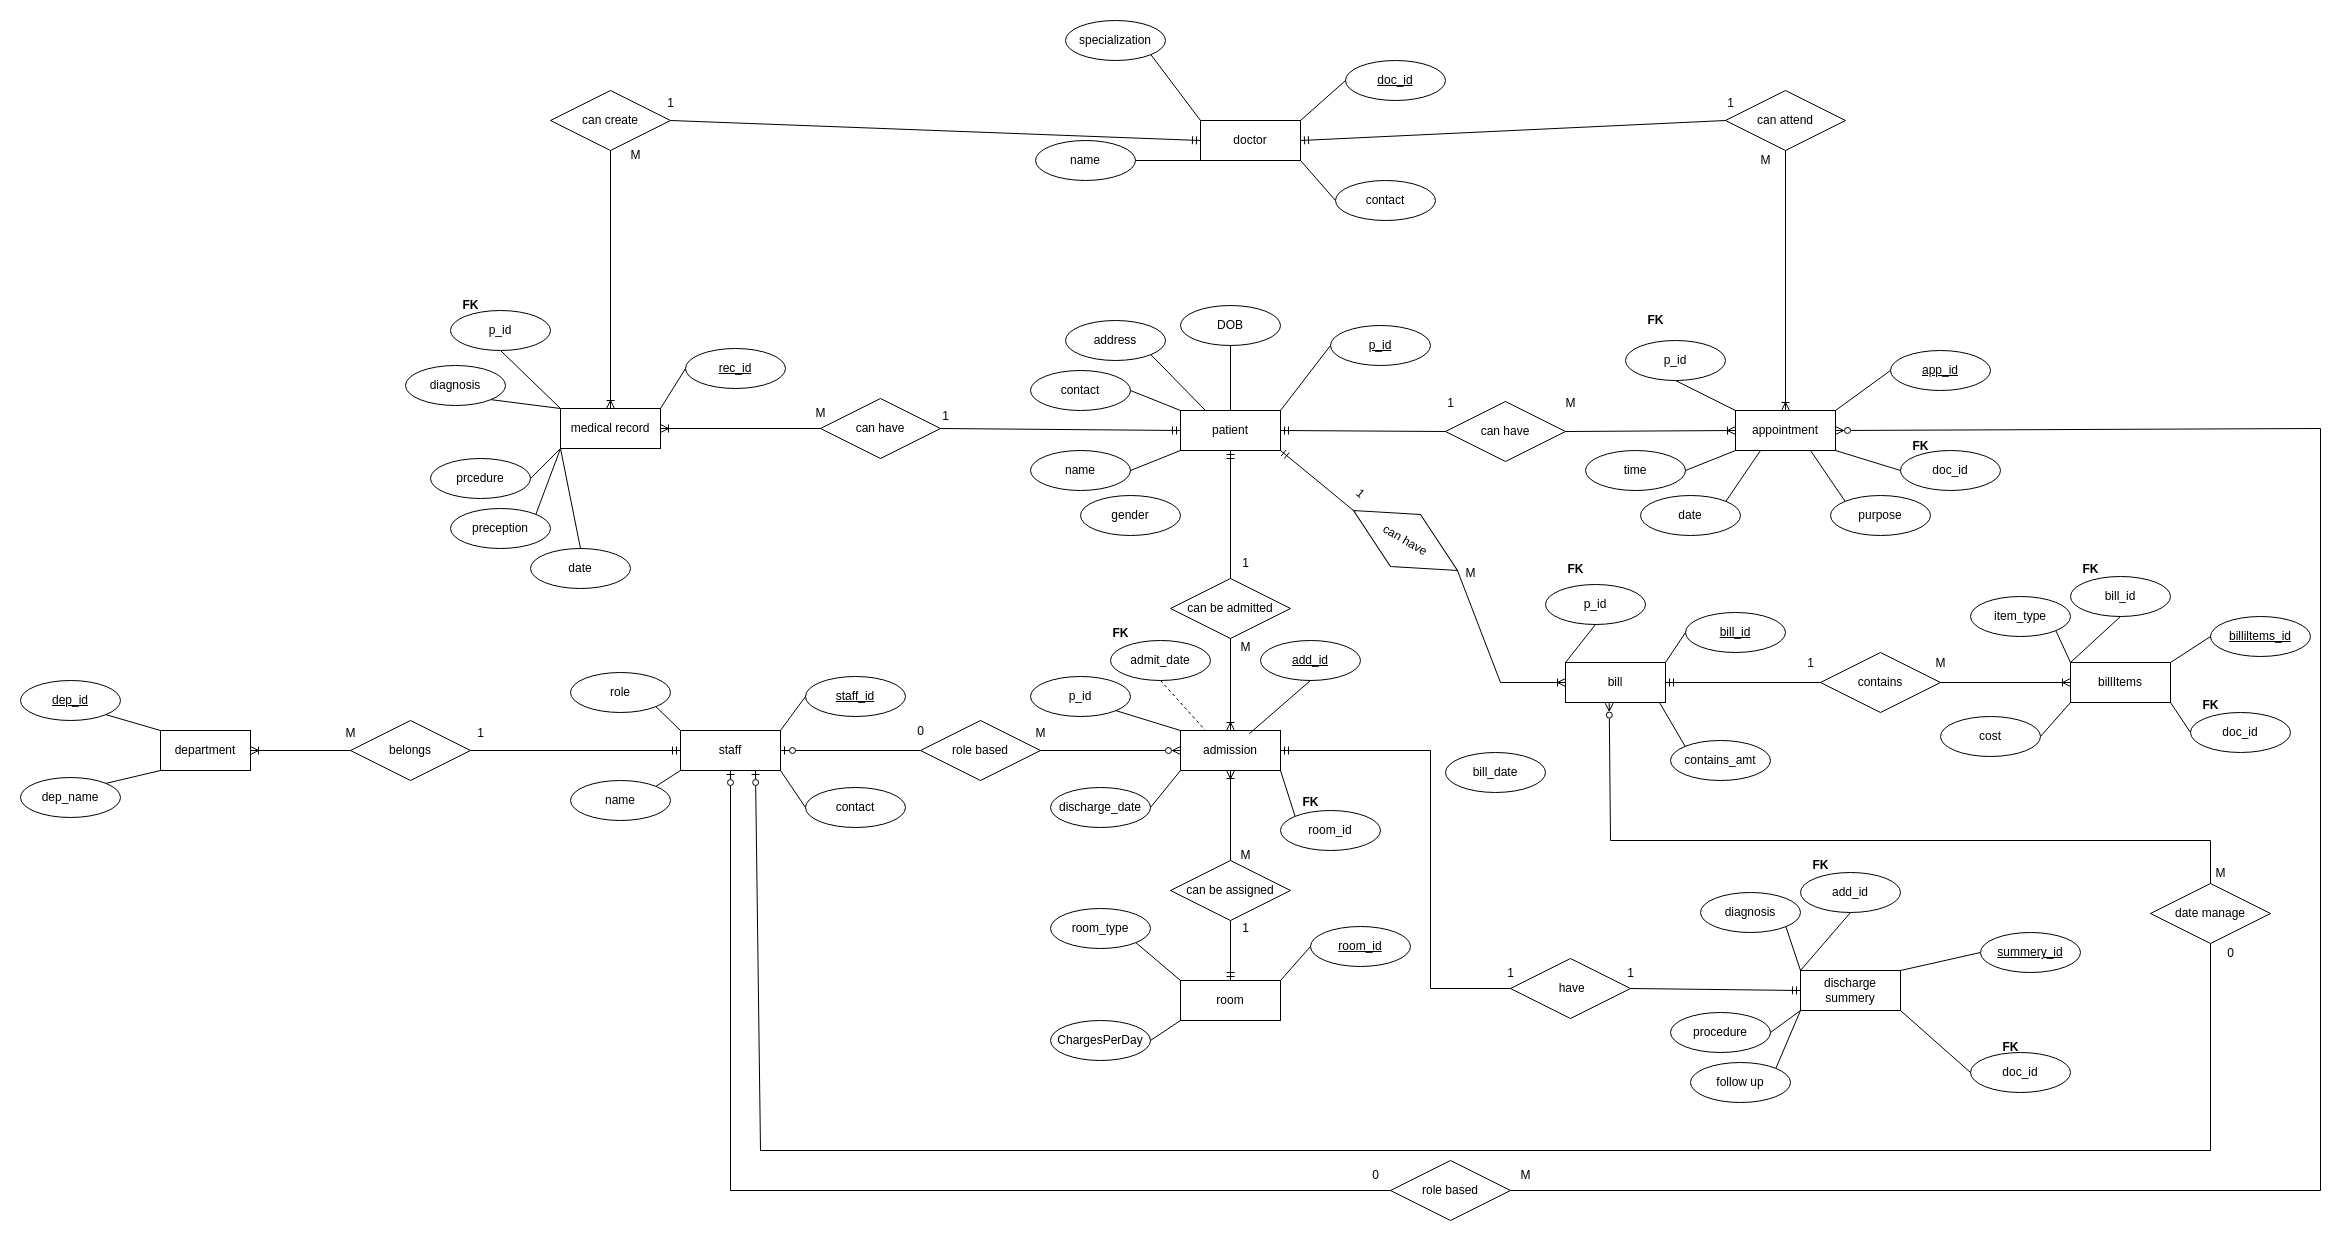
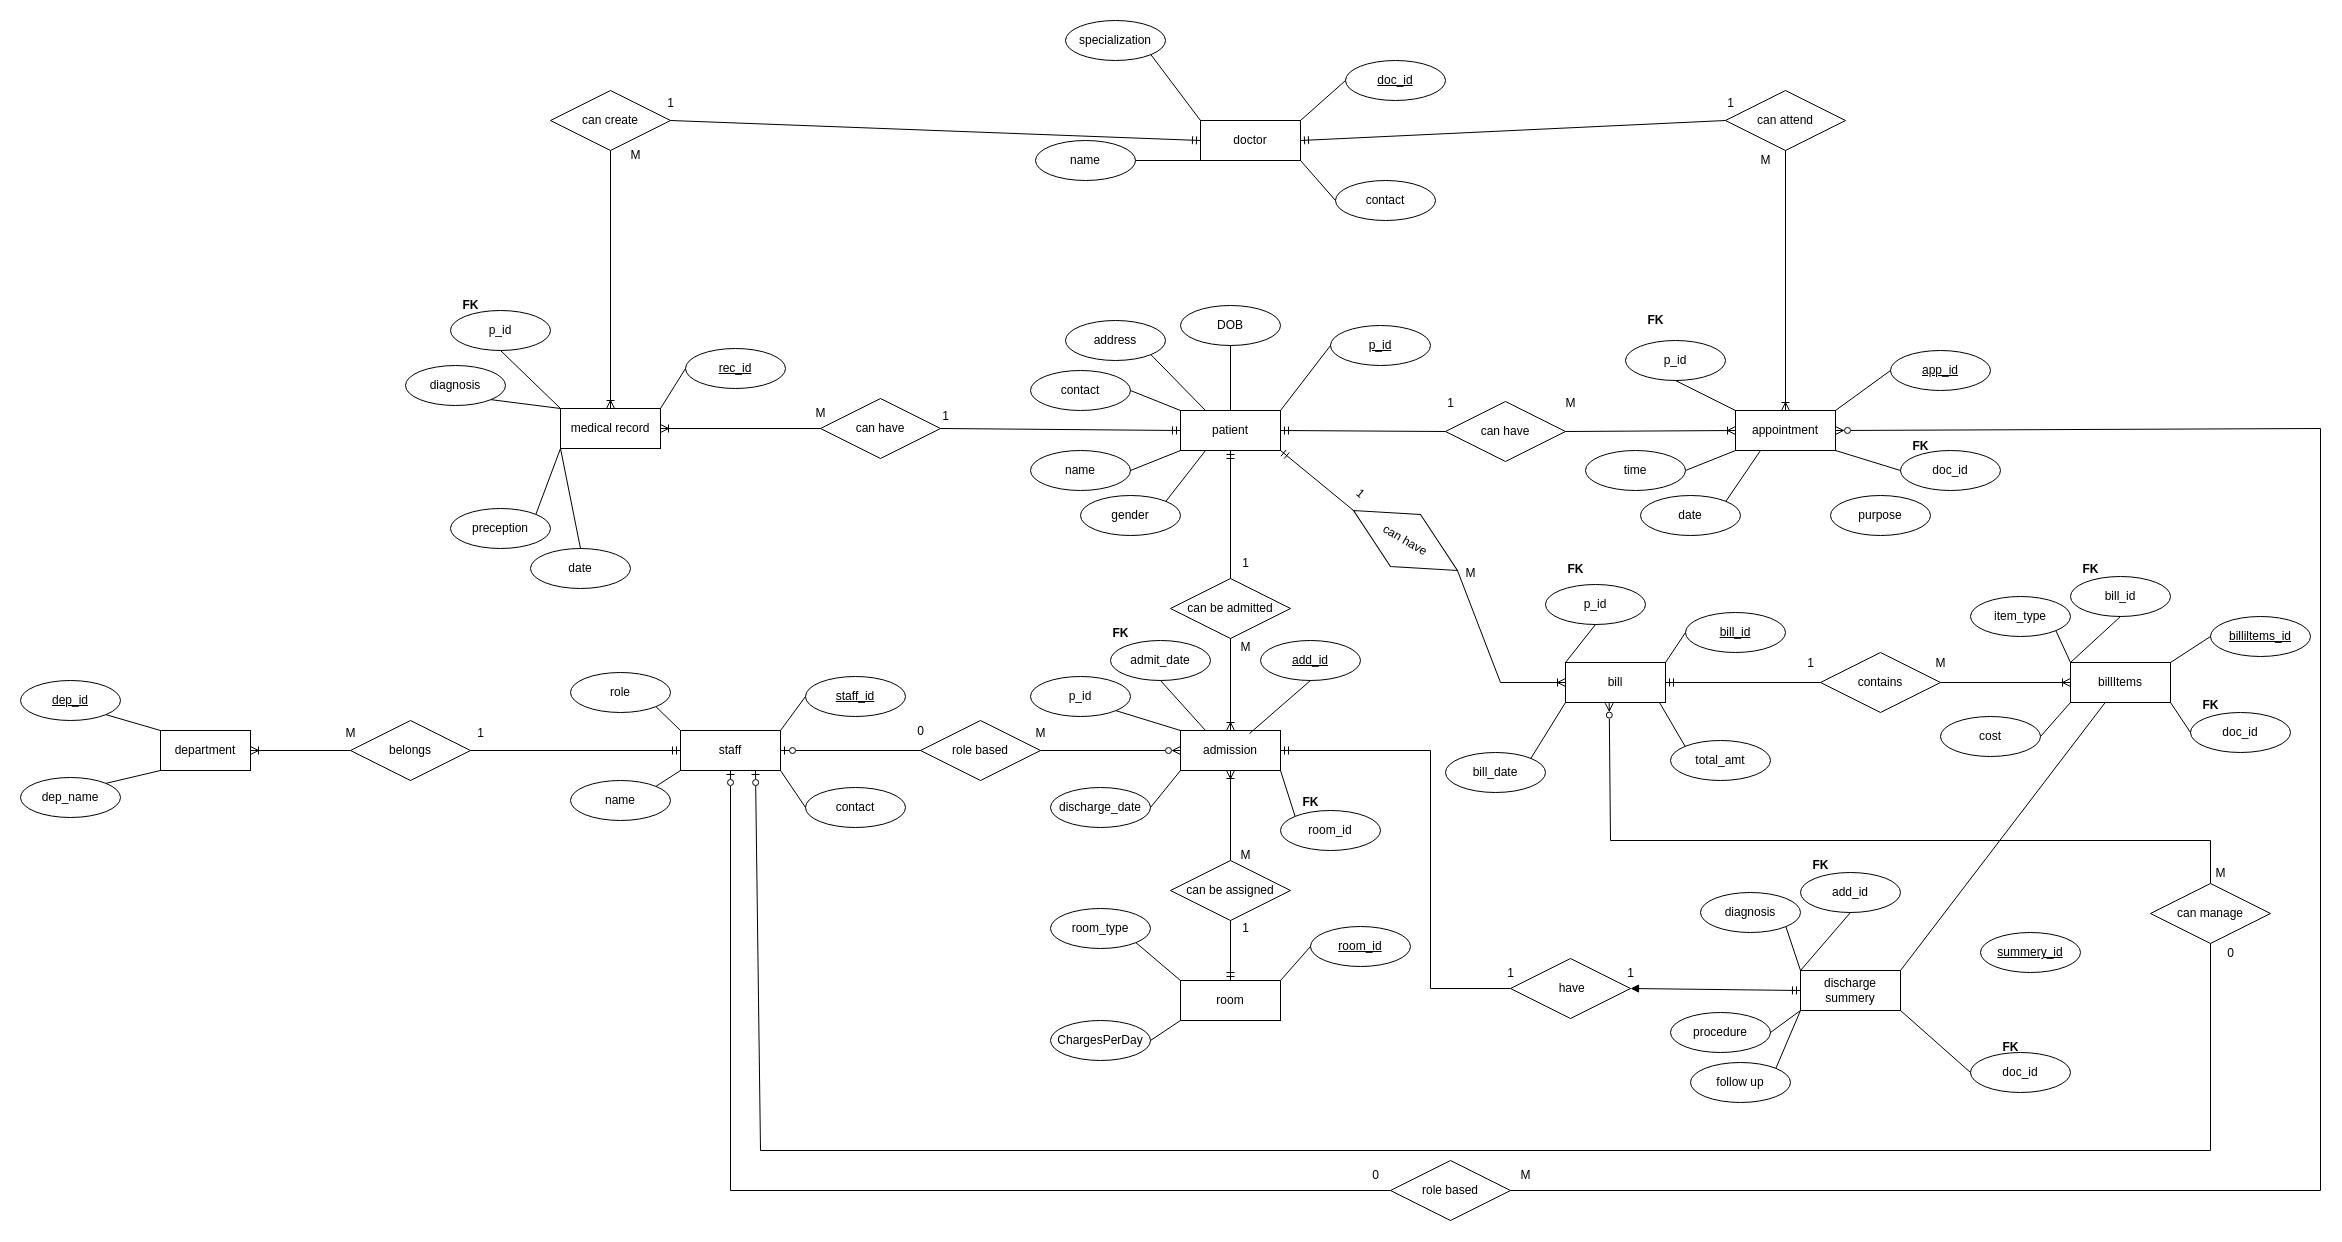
(543, 466) -> none
none -> (1186, 476)
(1828, 476) -> none
(481, 479) -> none
(1183, 705) -> (1183, 705)
none -> (1548, 730)
(1721, 761) -> (1721, 761)
(2211, 914) -> (2211, 914)
(1941, 962) -> (2003, 837)
(1637, 989) -> (1640, 989)
